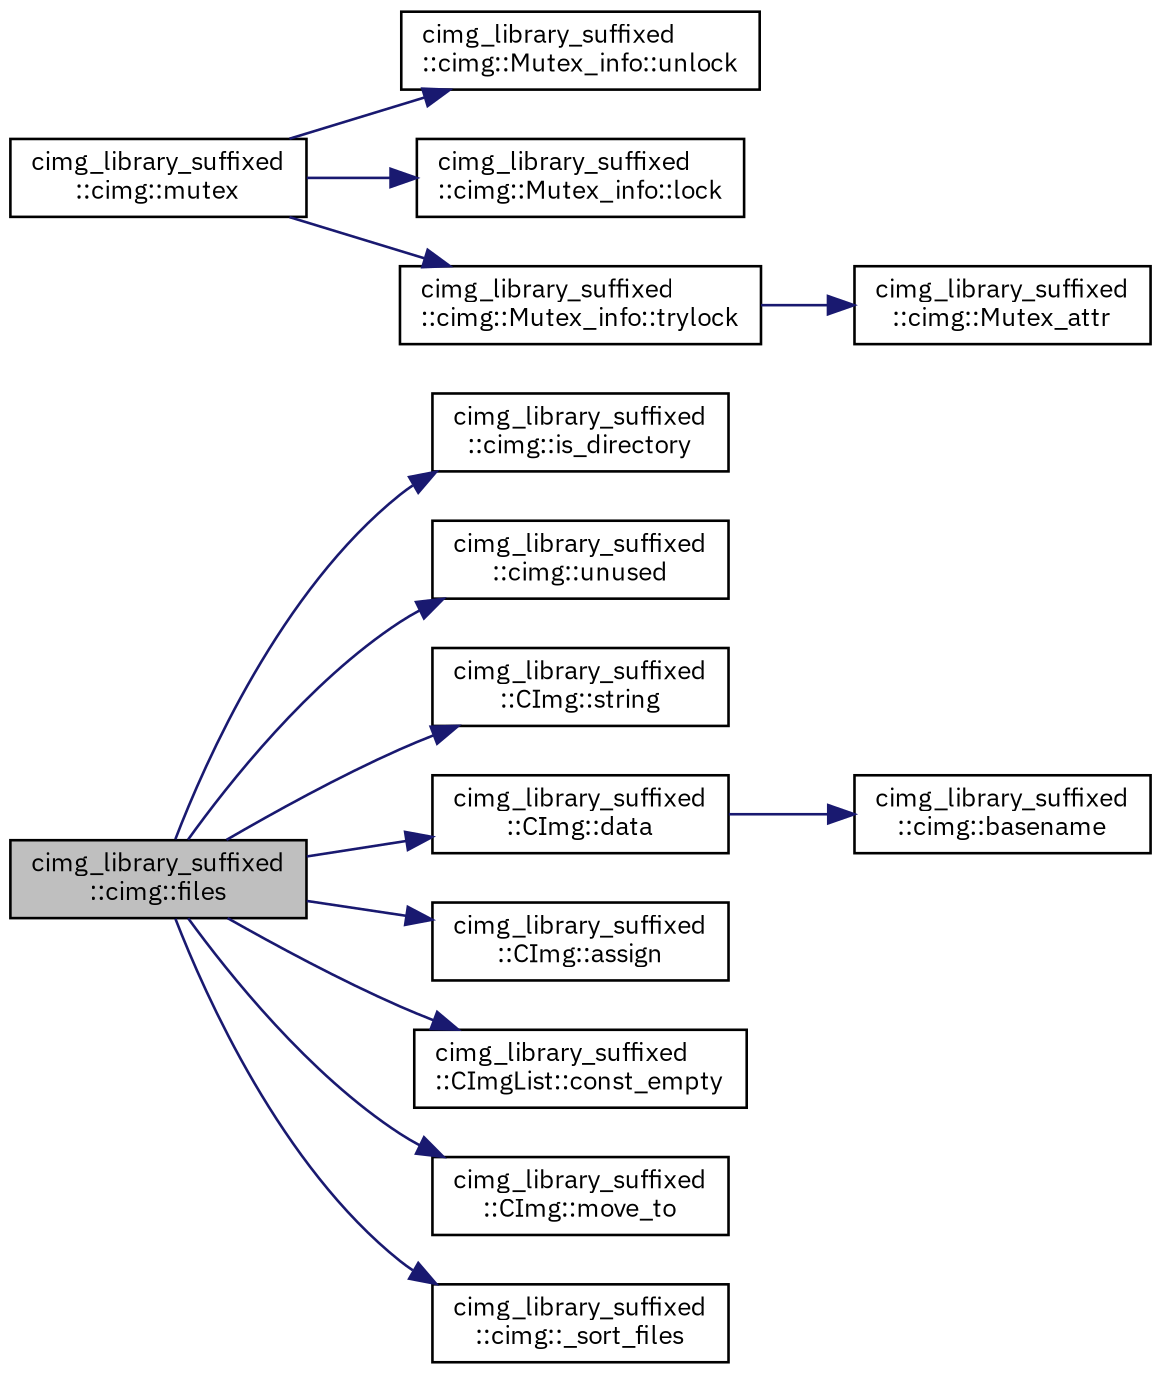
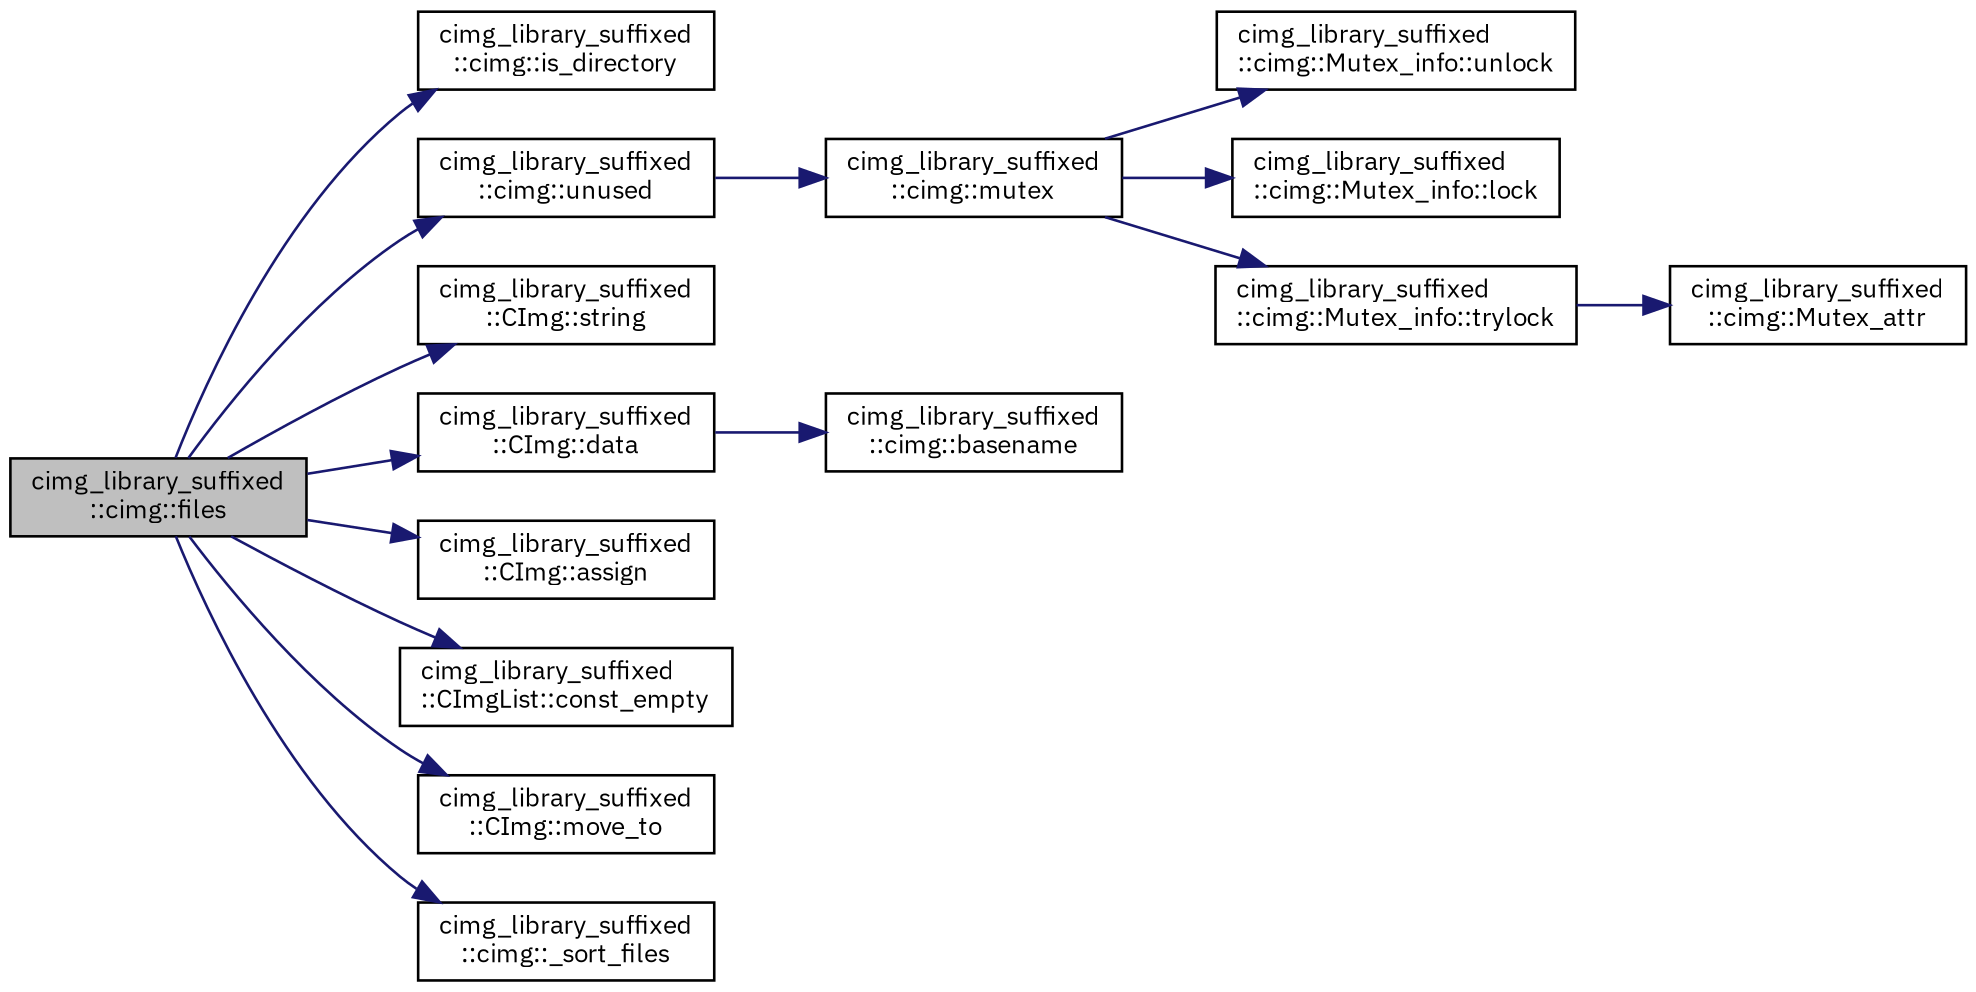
none -> (757, 178)
